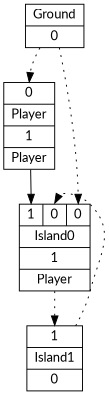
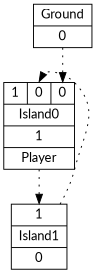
(29, 126) -> none
